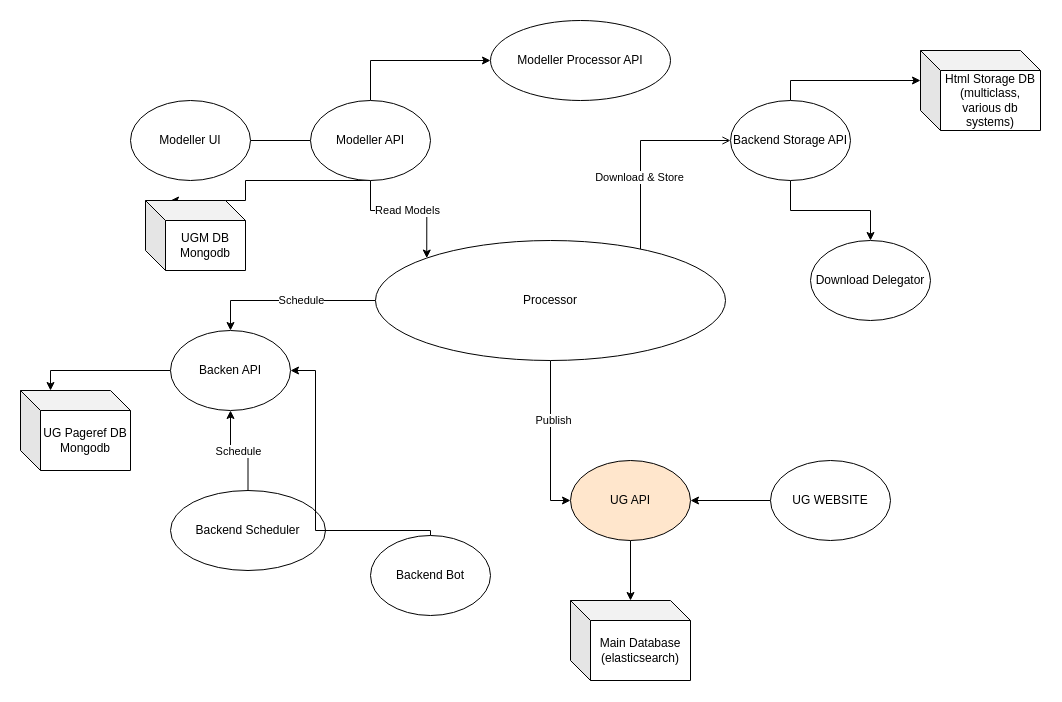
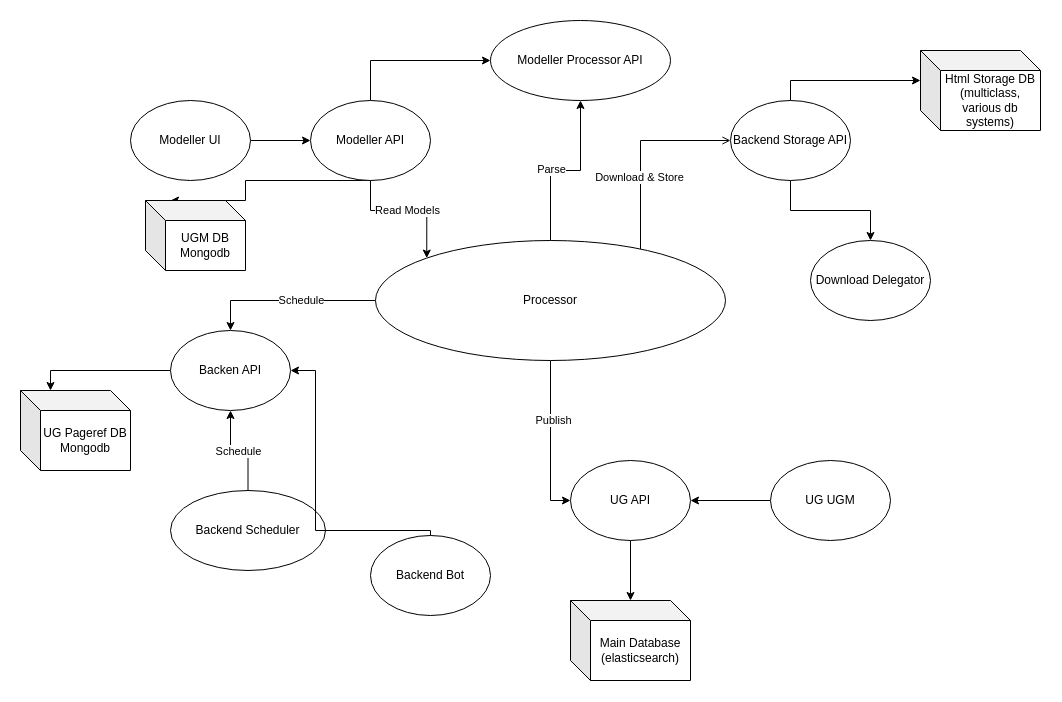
(305, 141) -> (302, 141)
none -> (562, 171)
(631, 501) -> (631, 501)
(831, 501) -> (831, 501)
